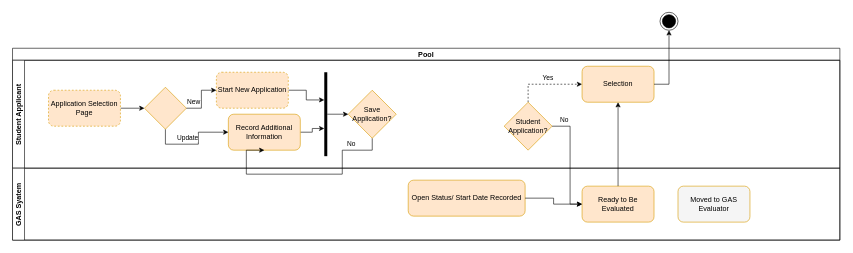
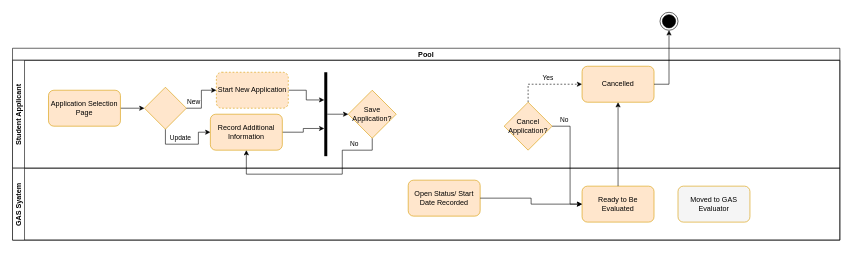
(618, 84) -> (618, 84)
(84, 108) -> (84, 108)
(528, 126) -> (528, 126)
(264, 132) -> (246, 132)
(467, 198) -> (444, 198)
